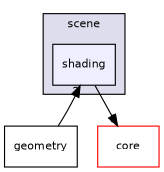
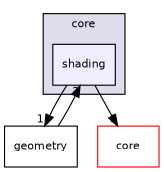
(84, 24) -> (84, 24)
none -> (57, 102)
